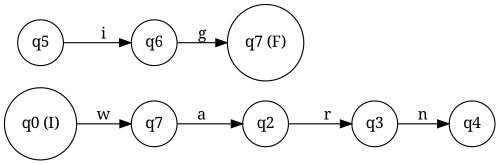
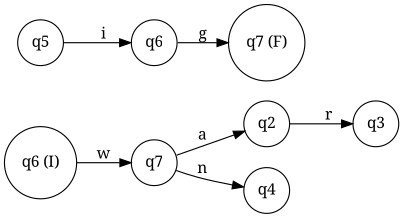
(41, 124) -> (41, 163)
(418, 124) -> (204, 179)
